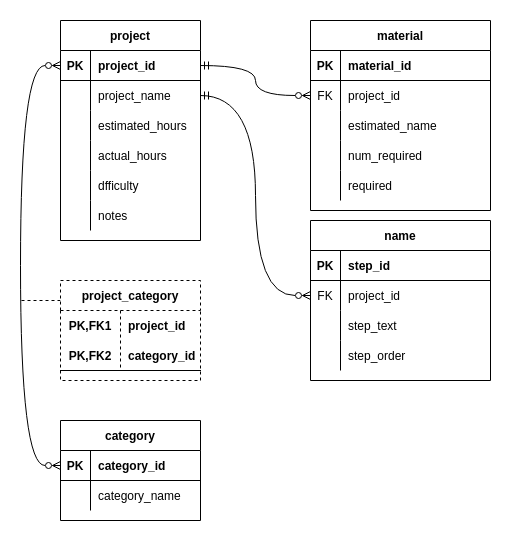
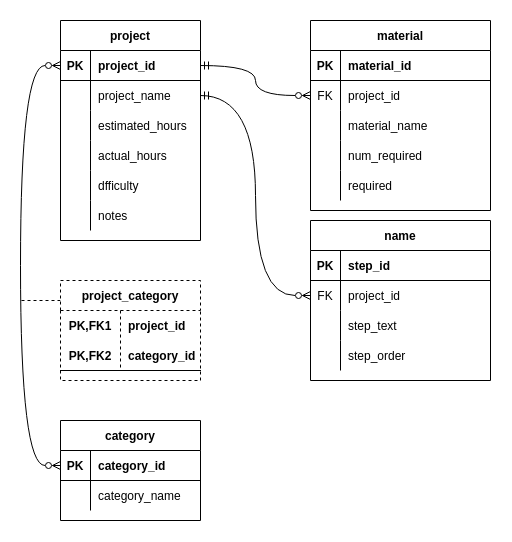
(393, 126) -> (389, 126)
